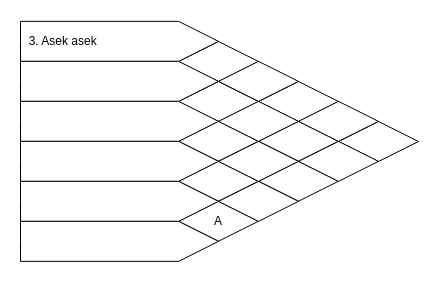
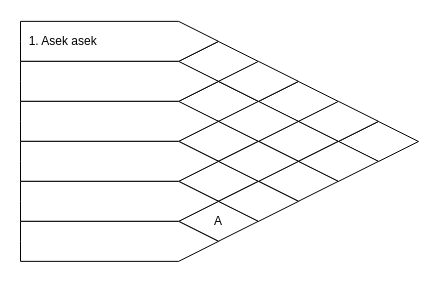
(58, 42) -> (58, 42)
